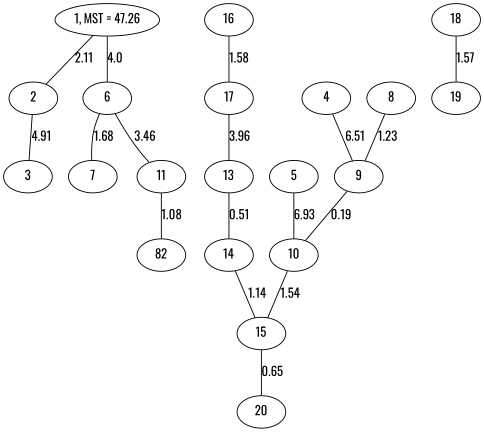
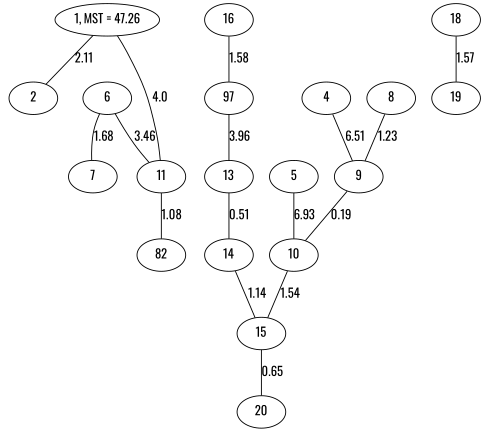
(107, 59) -> (147, 95)
(229, 98) -> (229, 98)
(28, 177) -> none
